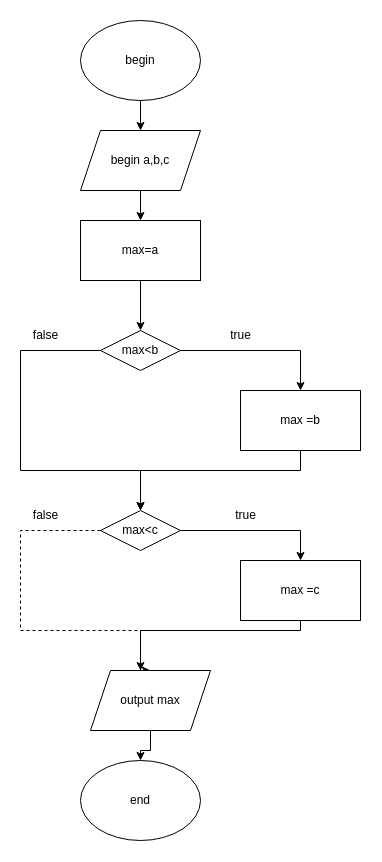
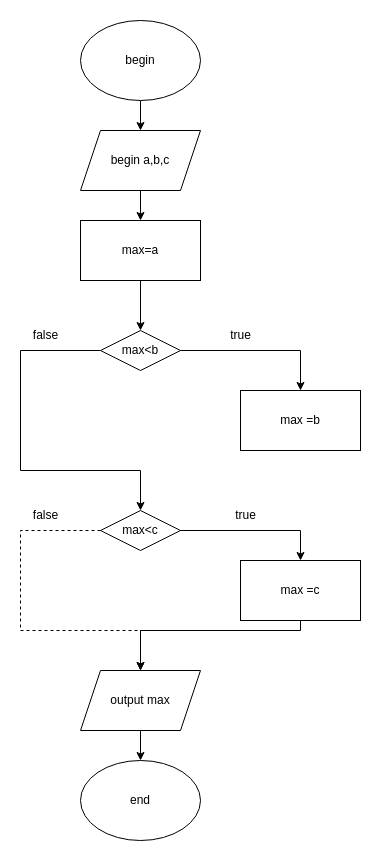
(232, 471) -> none
(151, 701) -> (141, 701)
